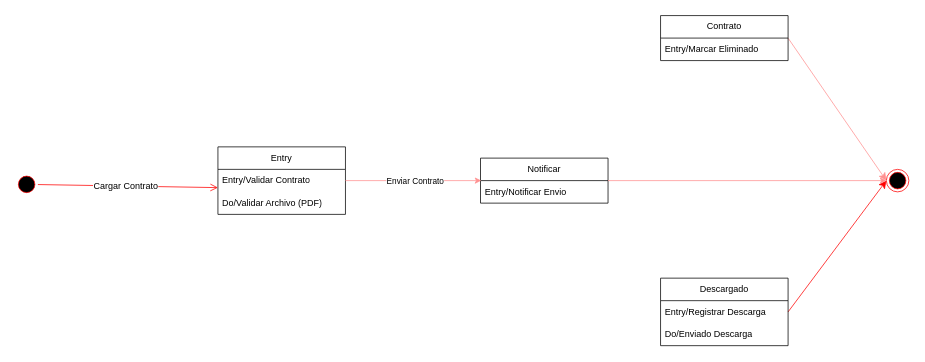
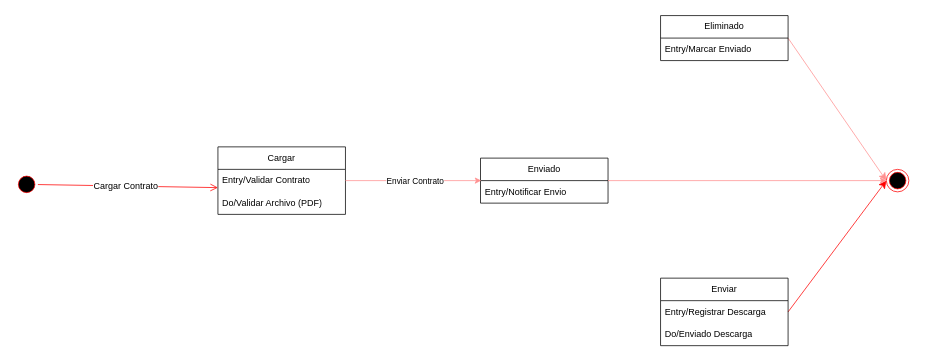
(724, 27) -> (724, 27)
(716, 49) -> (713, 49)
(282, 158) -> (282, 158)
(544, 169) -> (544, 169)
(724, 289) -> (724, 289)
